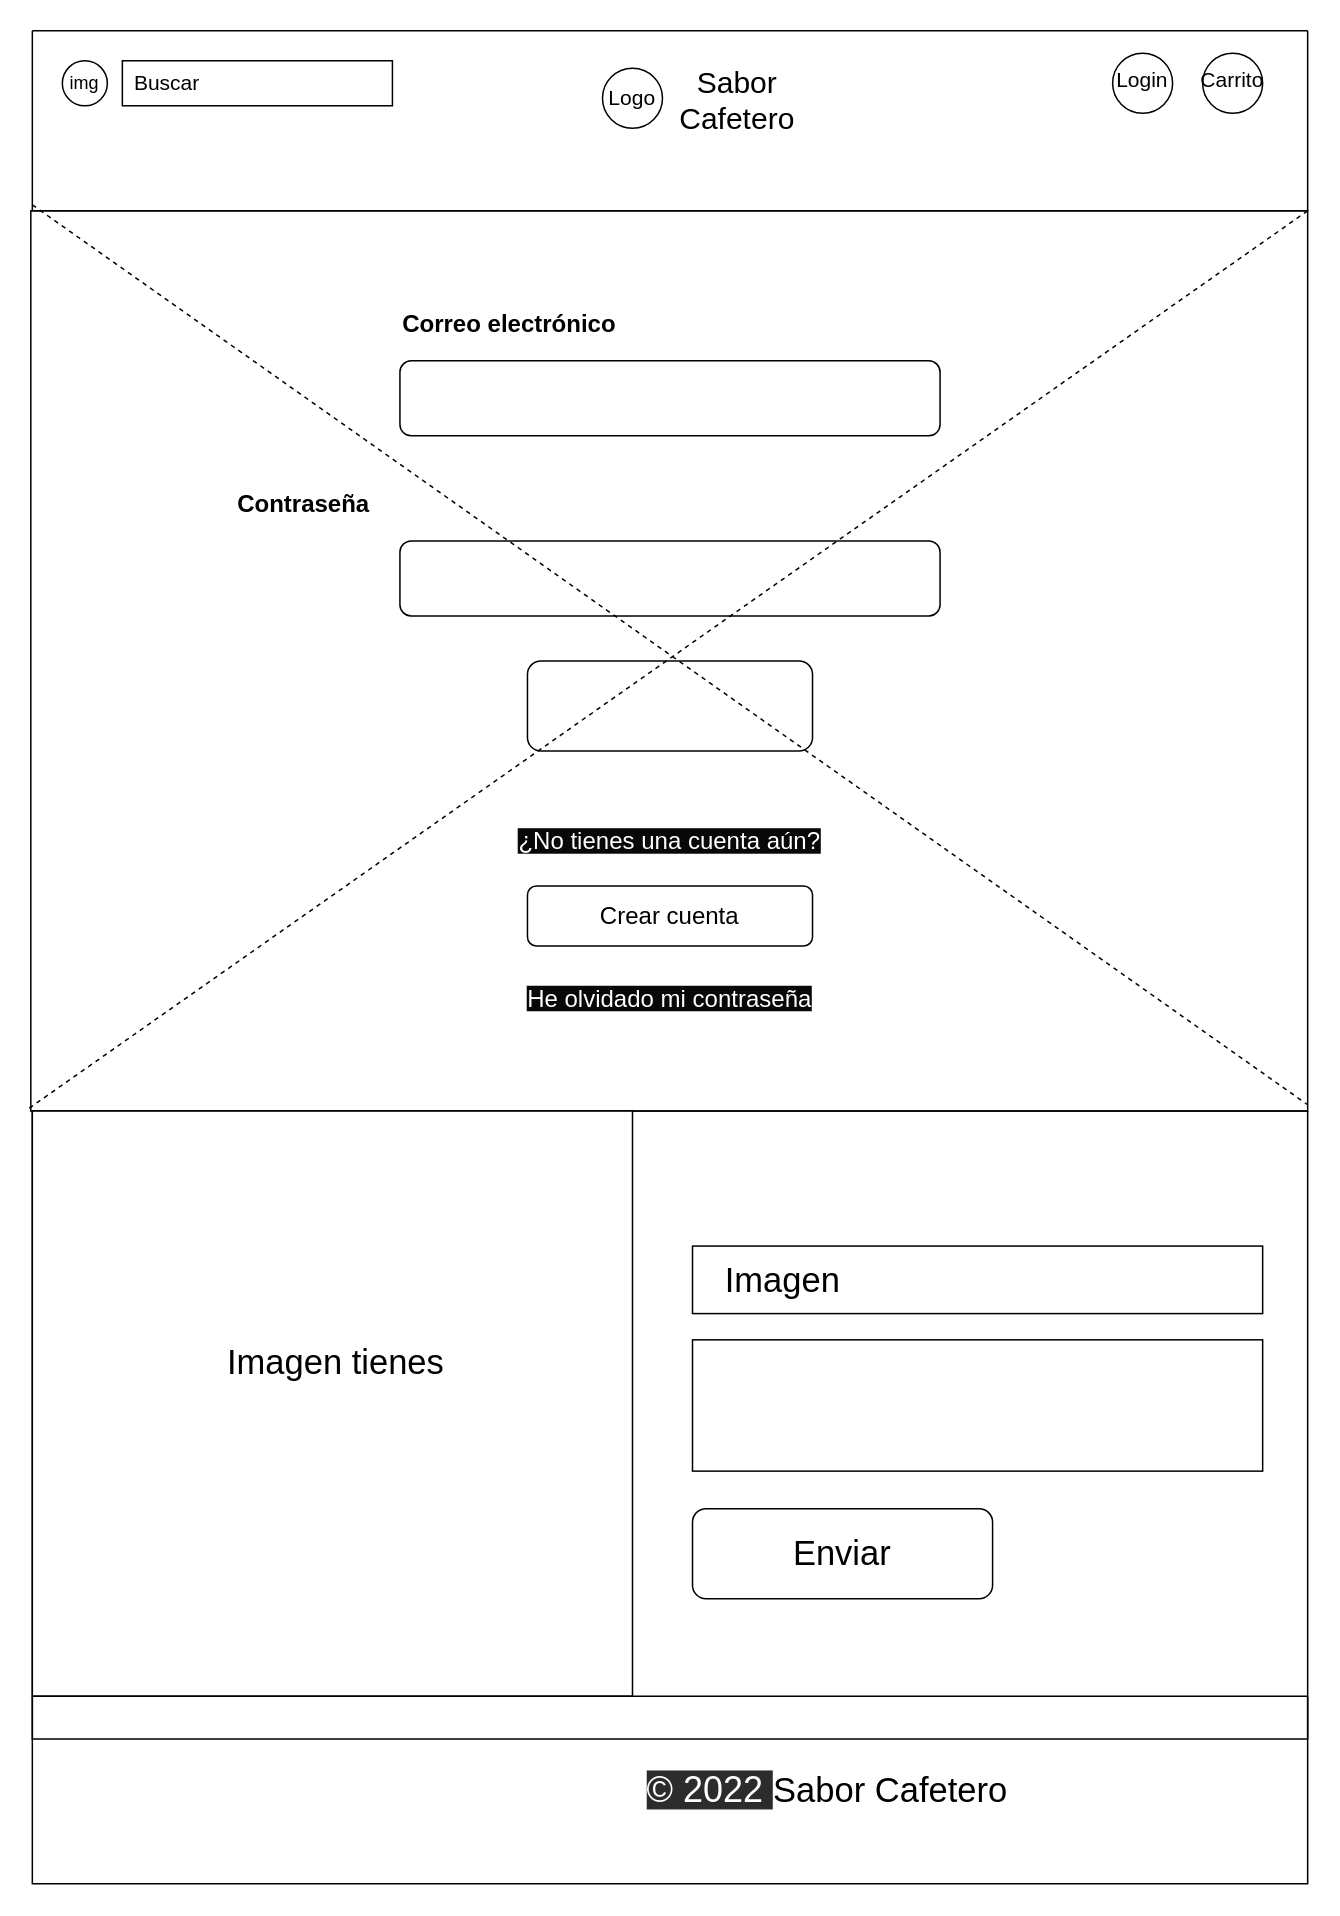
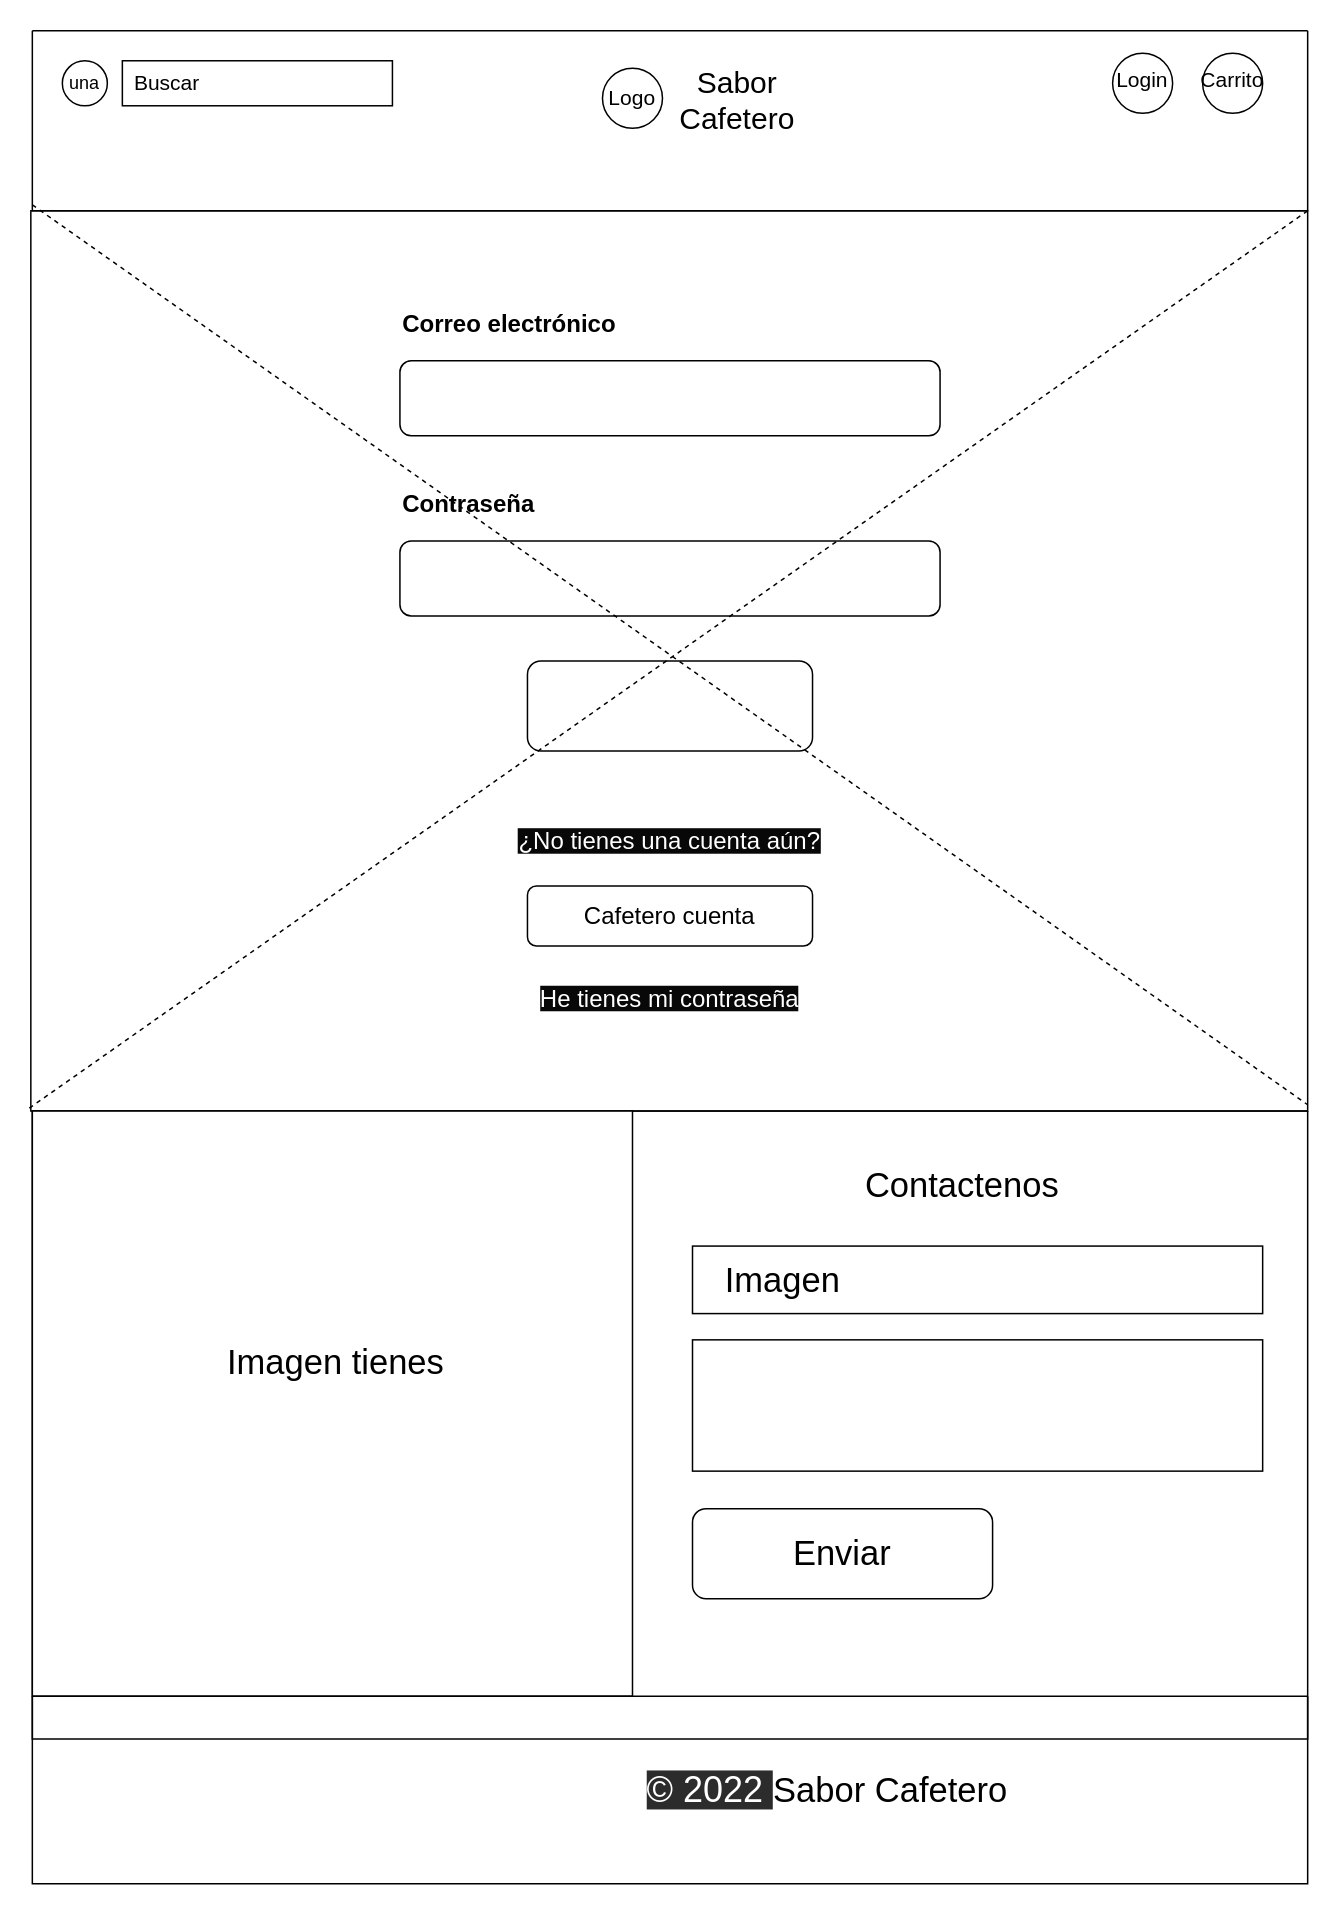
(85, 83) -> (85, 83)
(505, 503) -> (670, 503)
(670, 916) -> (670, 916)
(670, 998) -> (670, 998)
none -> (962, 1186)
